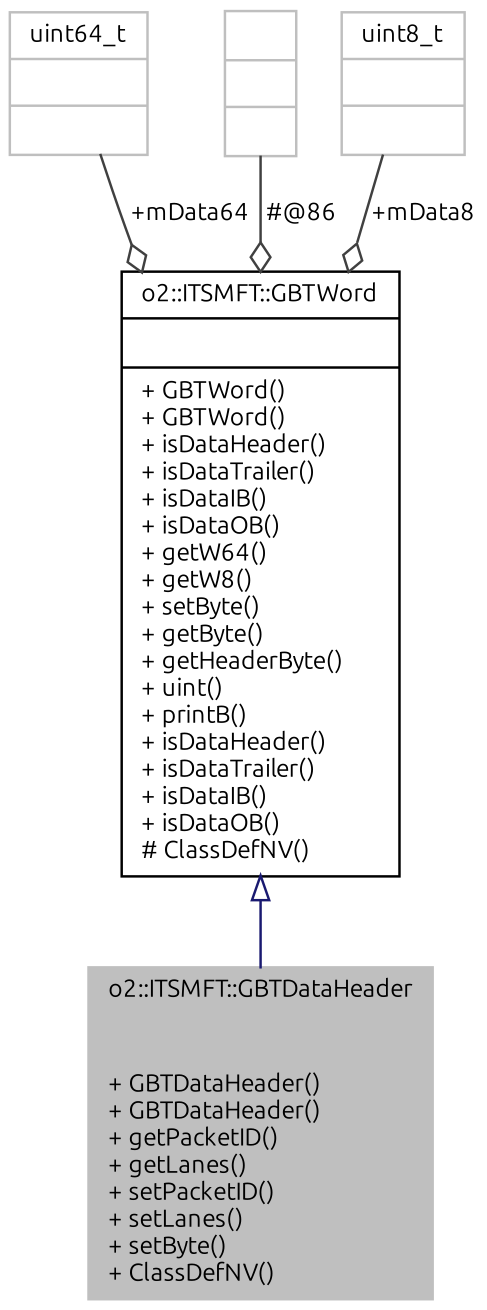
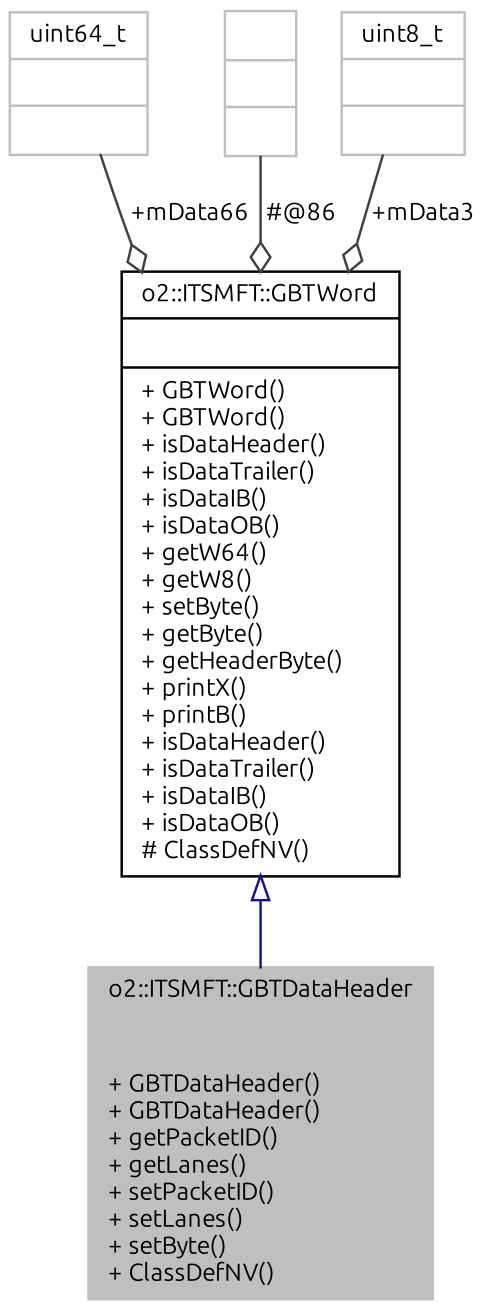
(188, 214) -> (188, 214)
(422, 214) -> (422, 214)
(183, 688) -> (194, 688)
